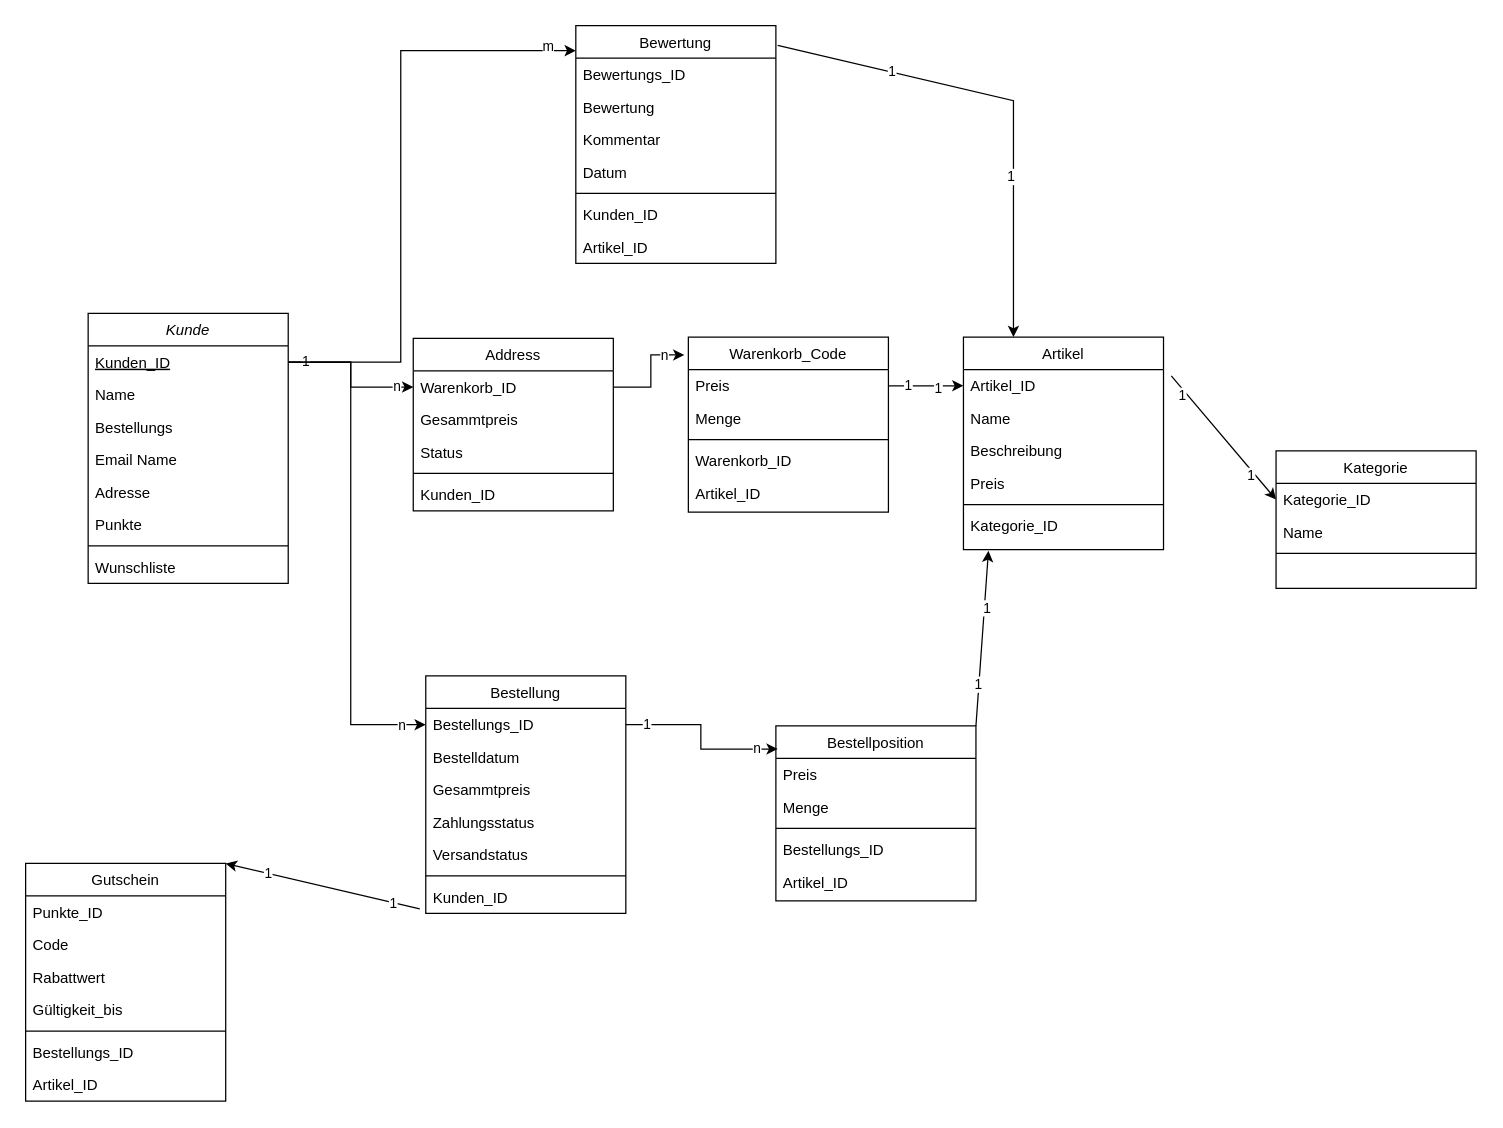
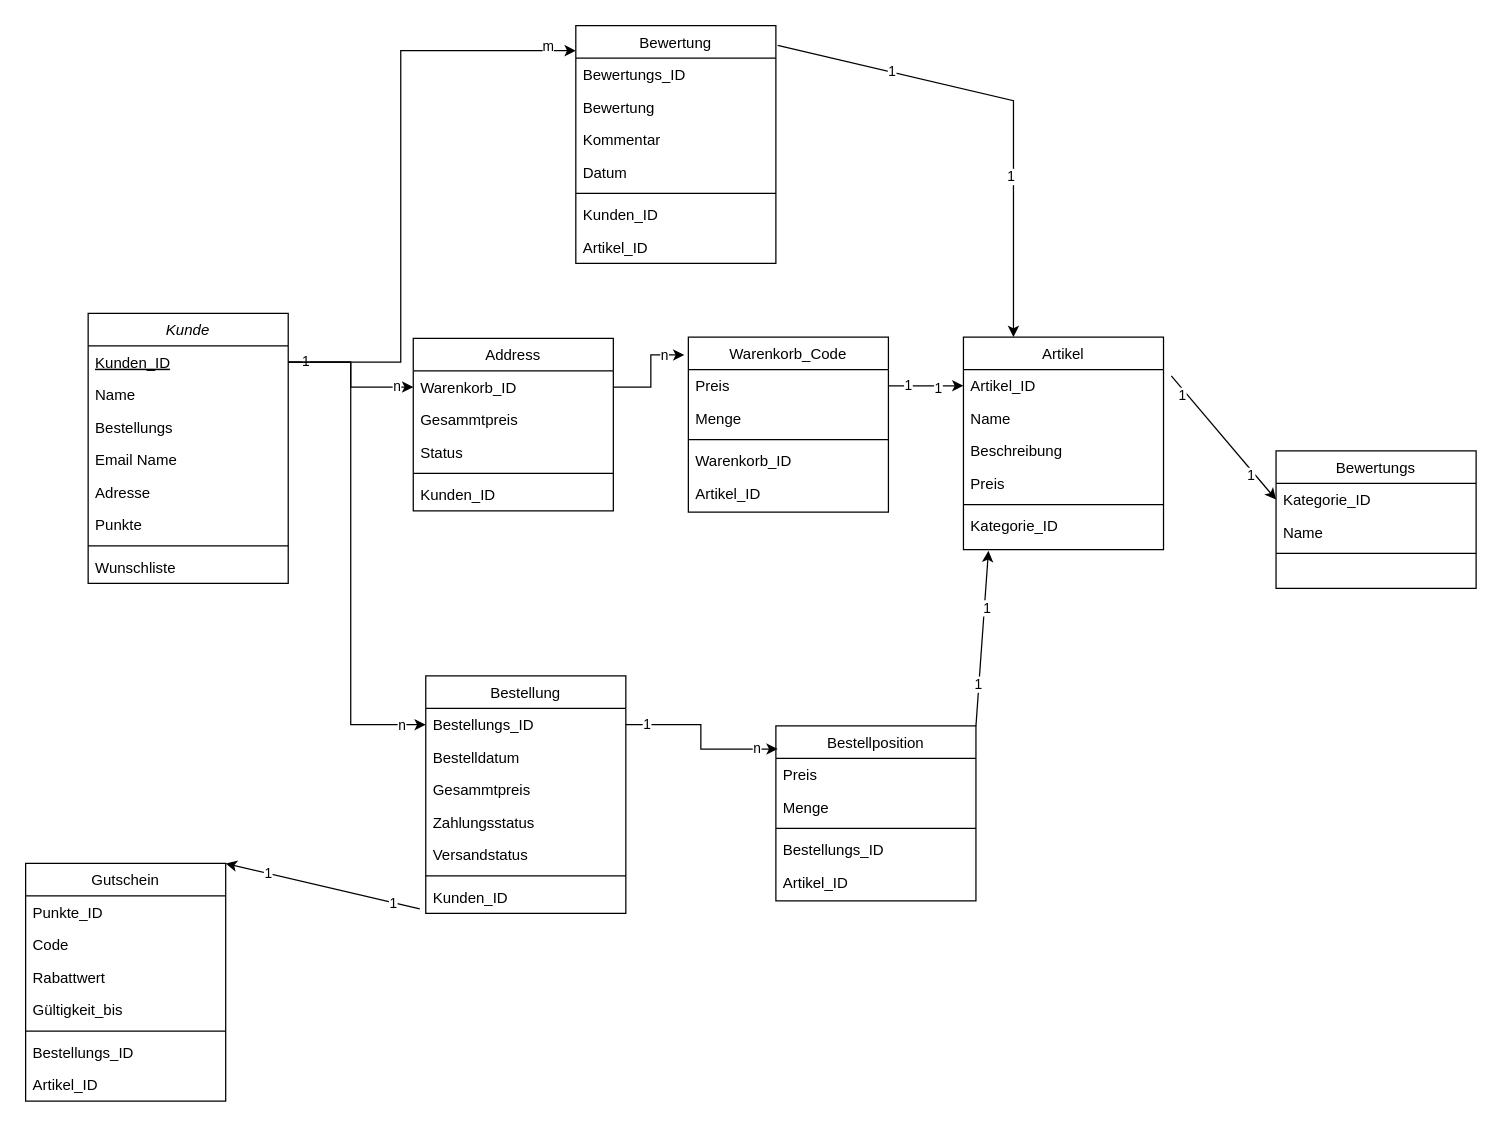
(1375, 468) -> (1375, 468)
